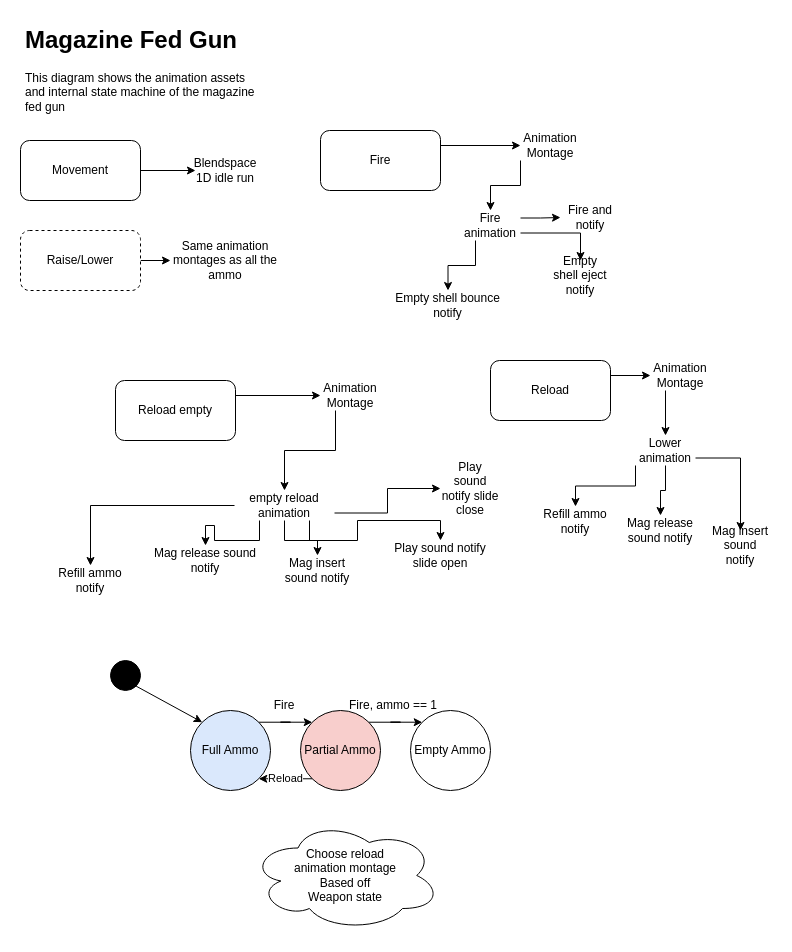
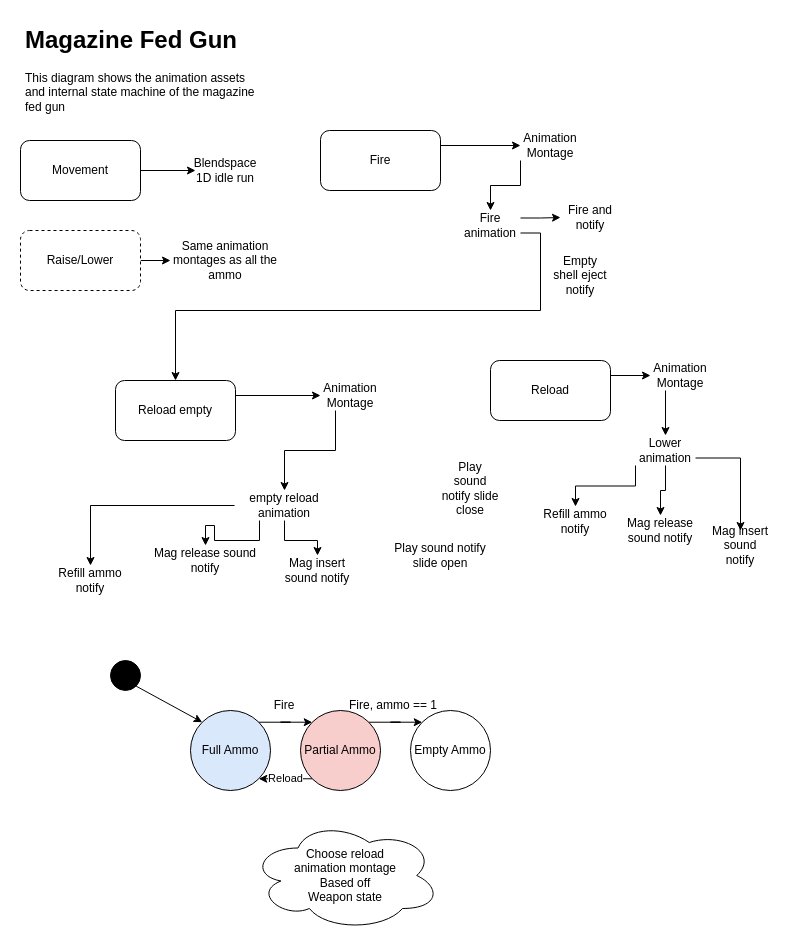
(570, 233) -> (367, 311)
(465, 266) -> none
(448, 306) -> none
(388, 505) -> none
(377, 521) -> none
